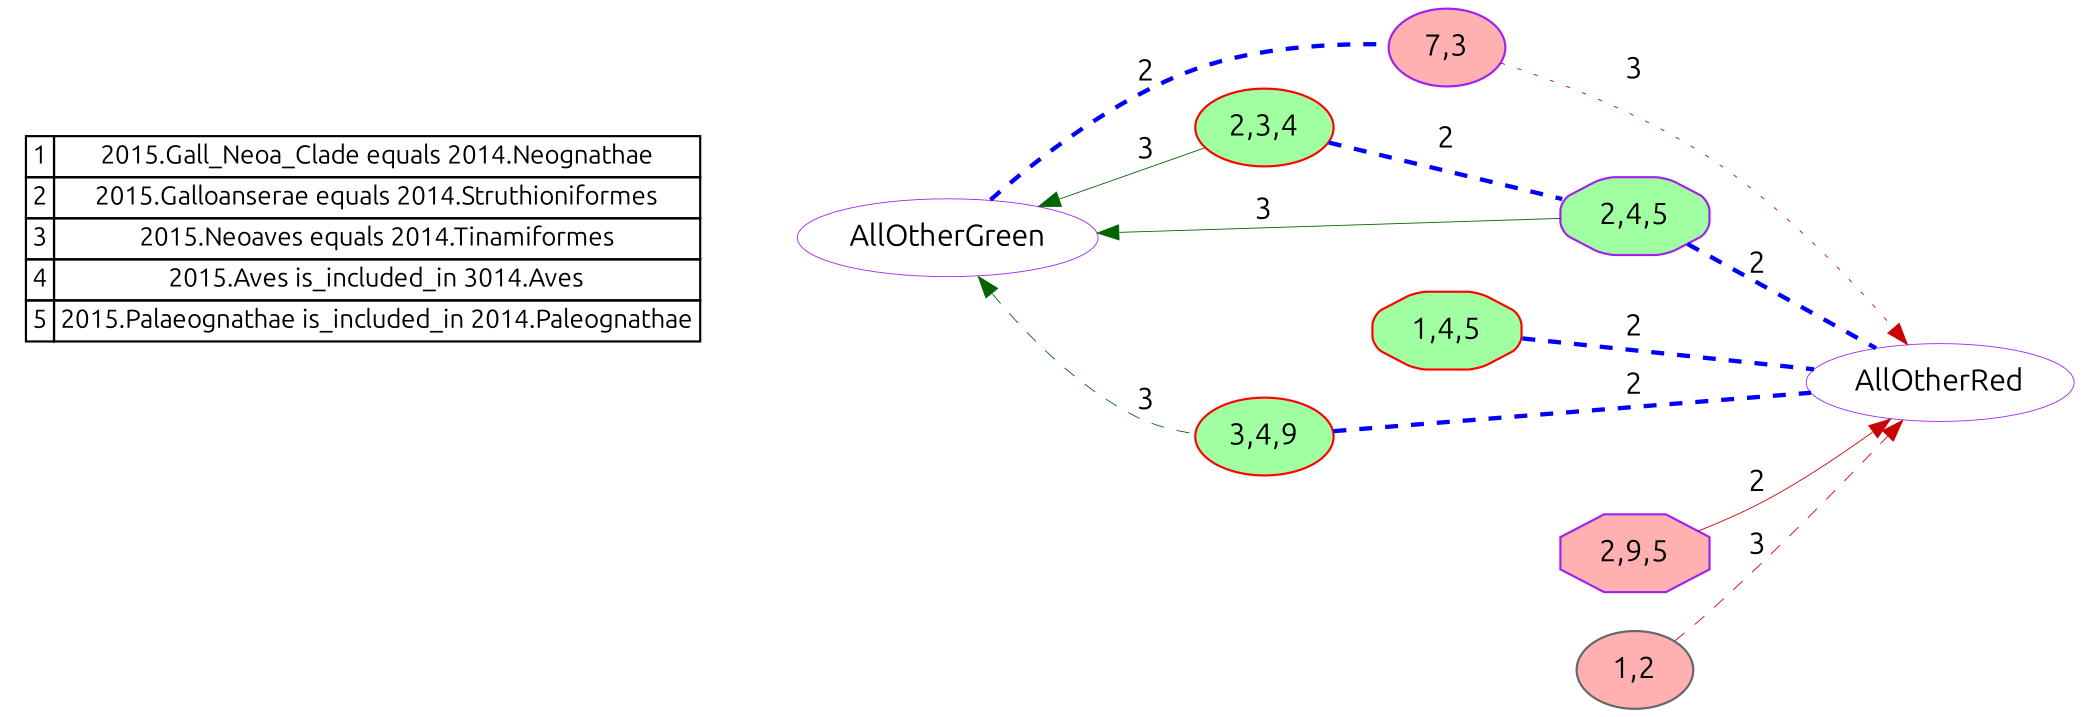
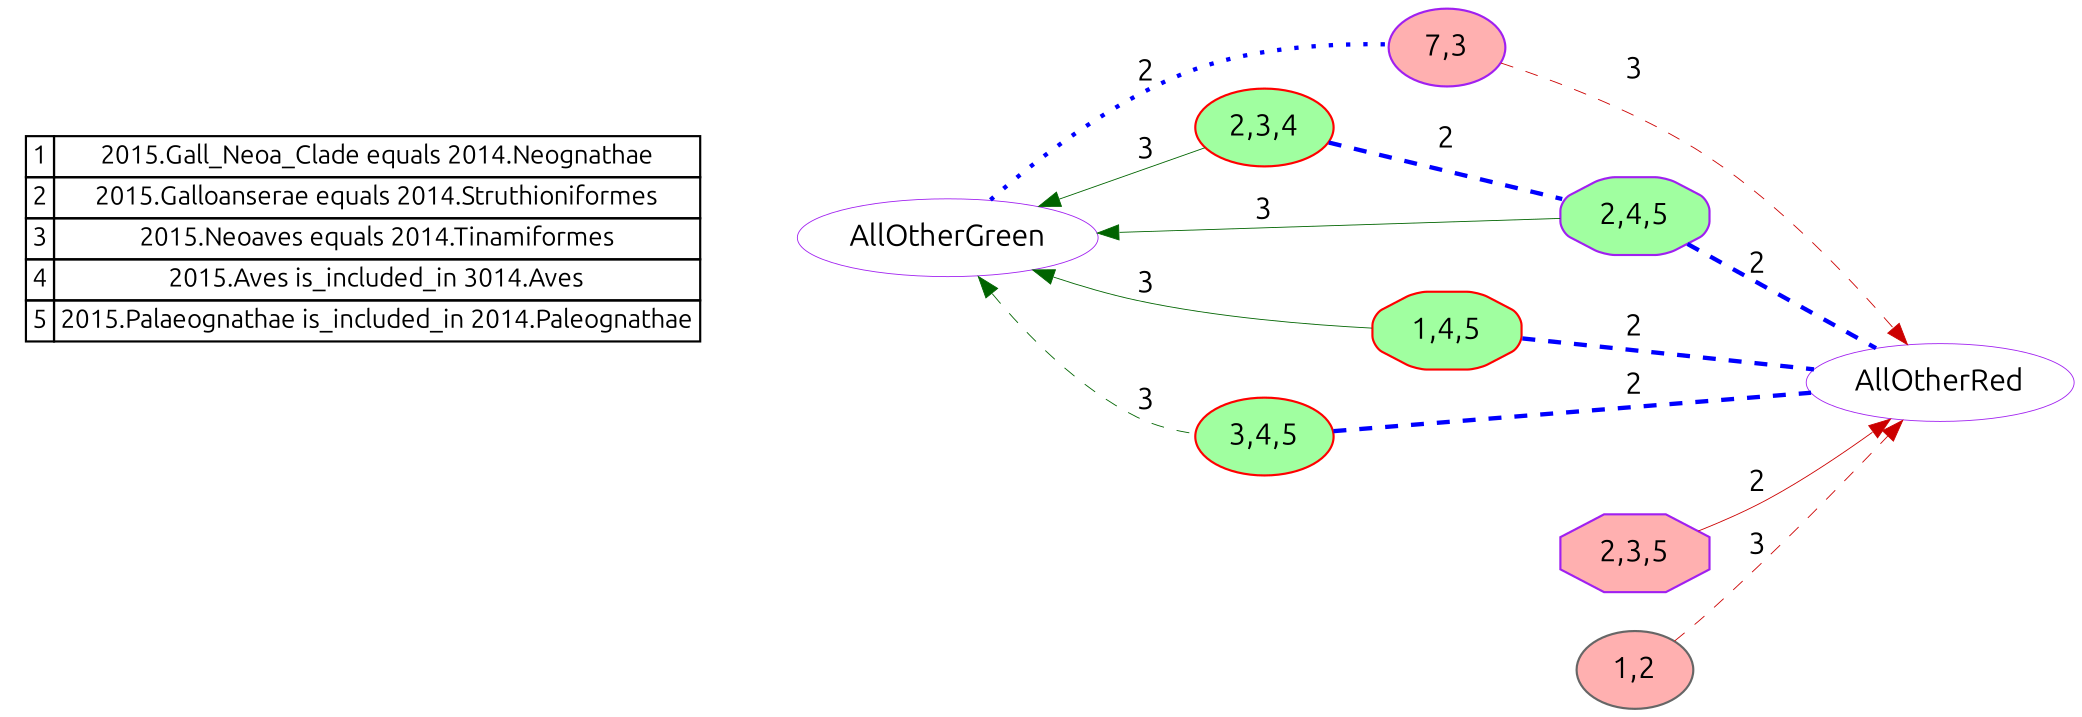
(1173, 78) -> (1173, 78)
(1718, 164) -> (1718, 164)
none -> (1211, 313)
(1264, 437) -> (1264, 437)
(1635, 553) -> (1635, 553)
